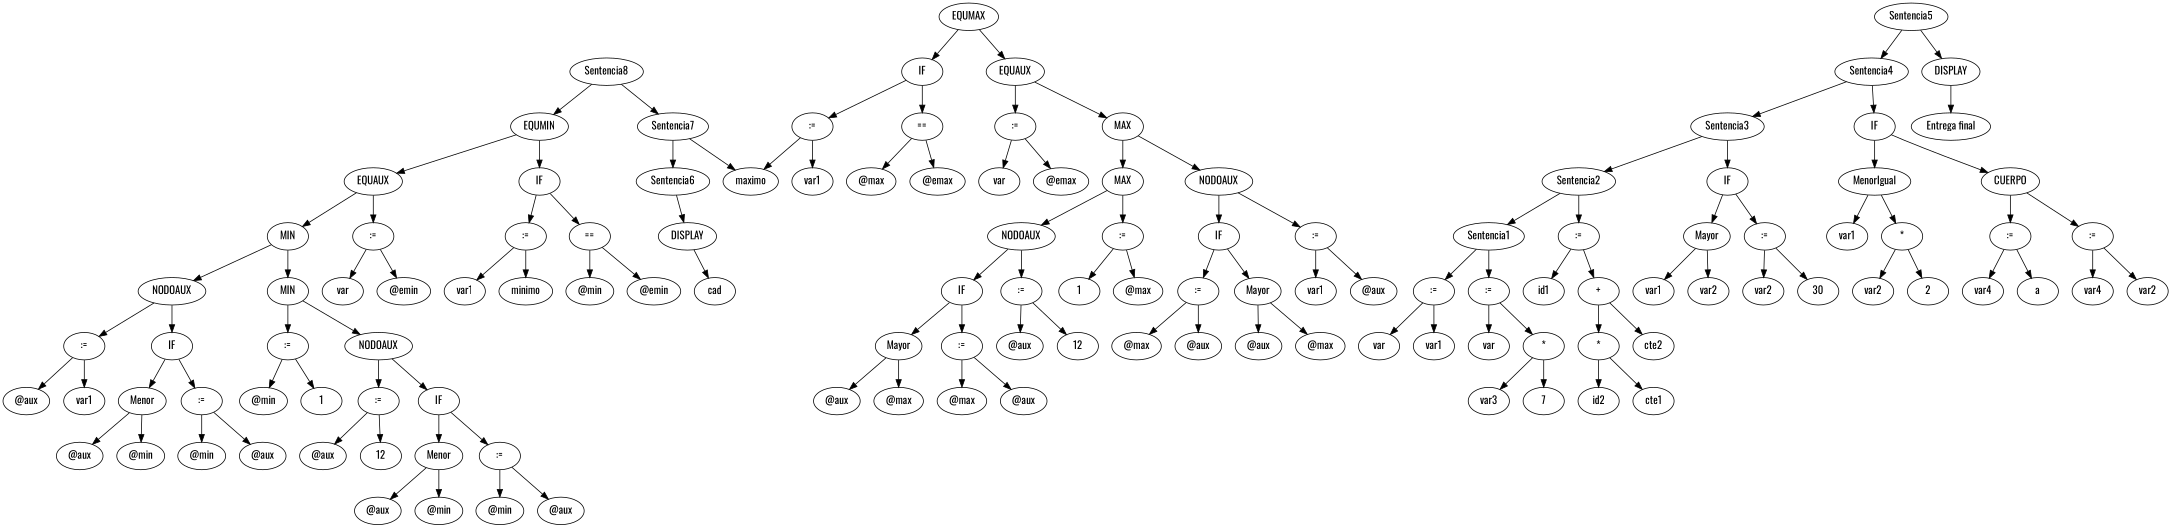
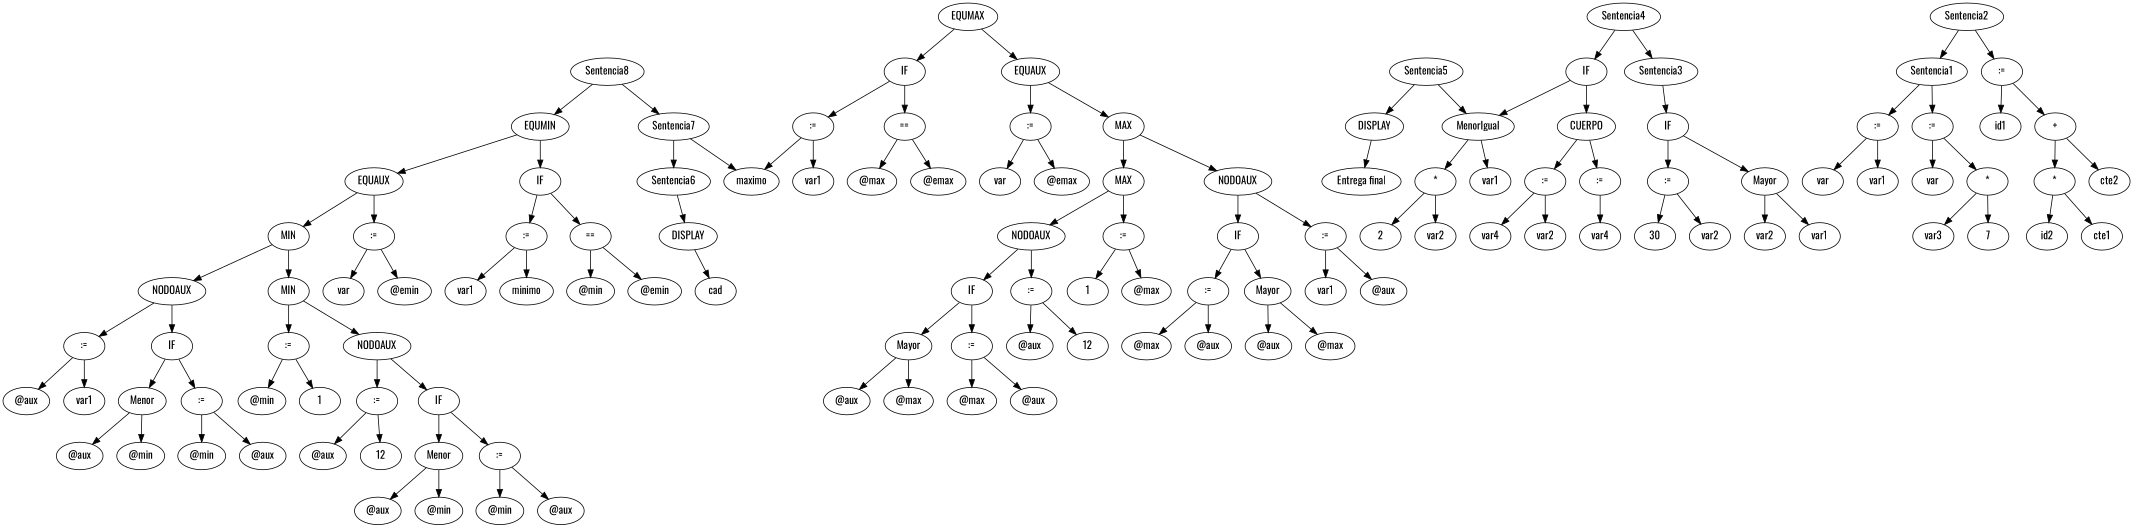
(1894, 41) -> (1450, 96)
(1657, 153) -> none
(2038, 291) -> none
